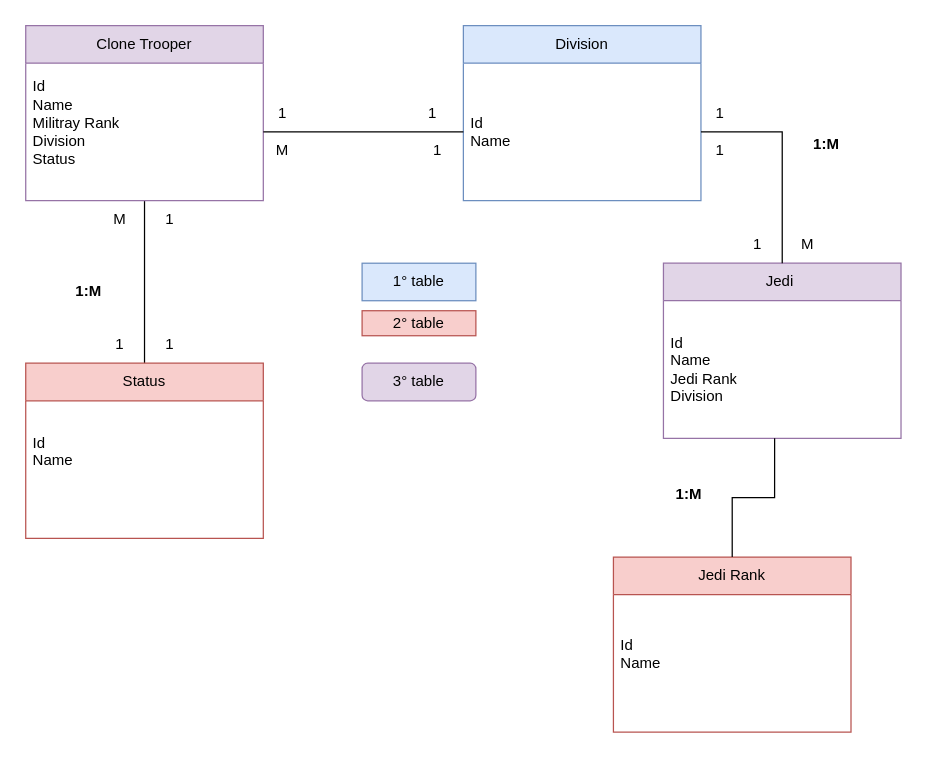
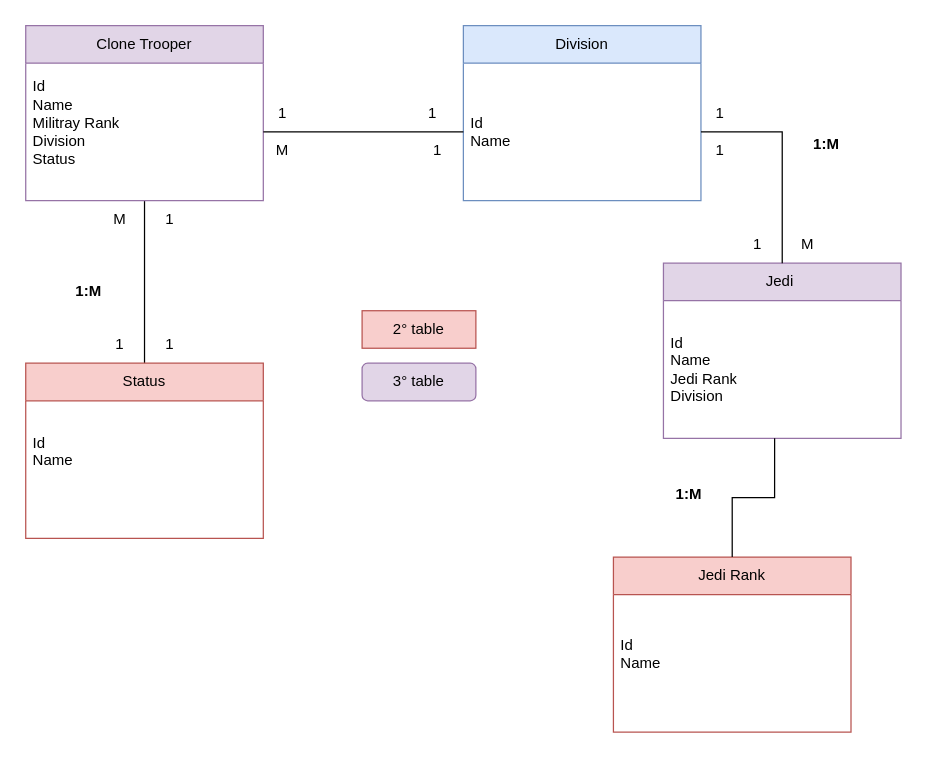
(419, 282) -> none
(419, 323) -> (419, 329)
